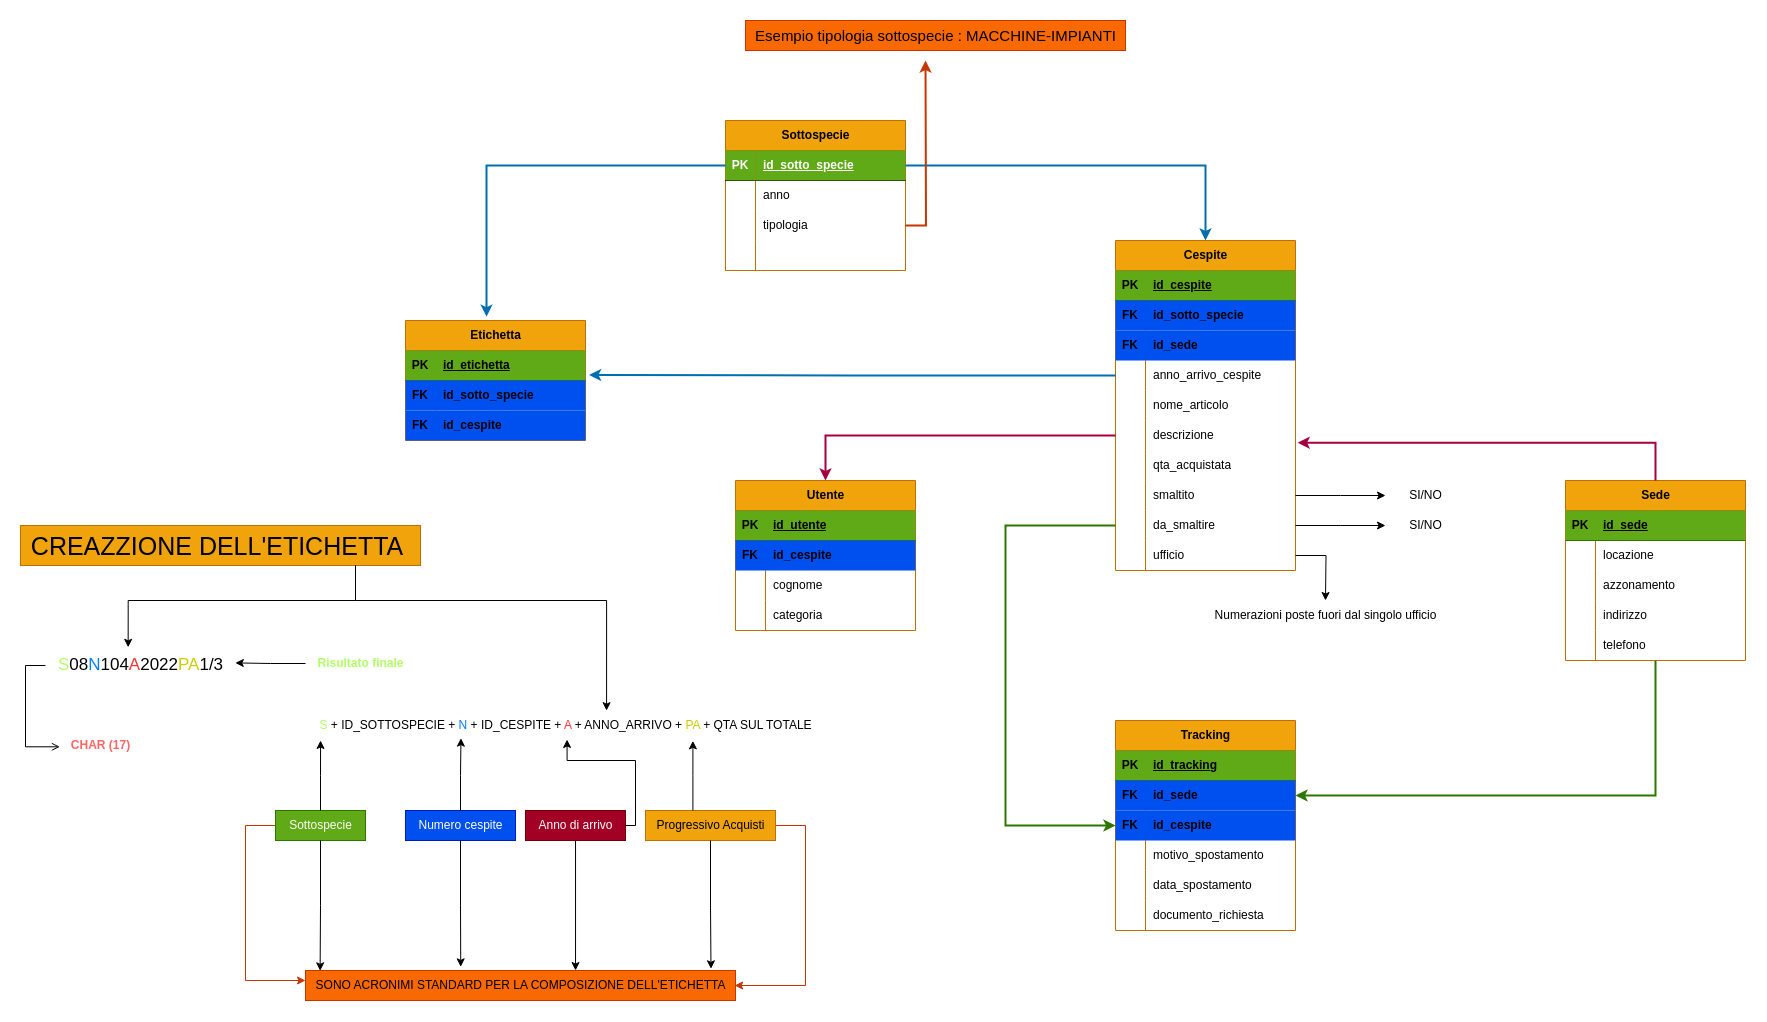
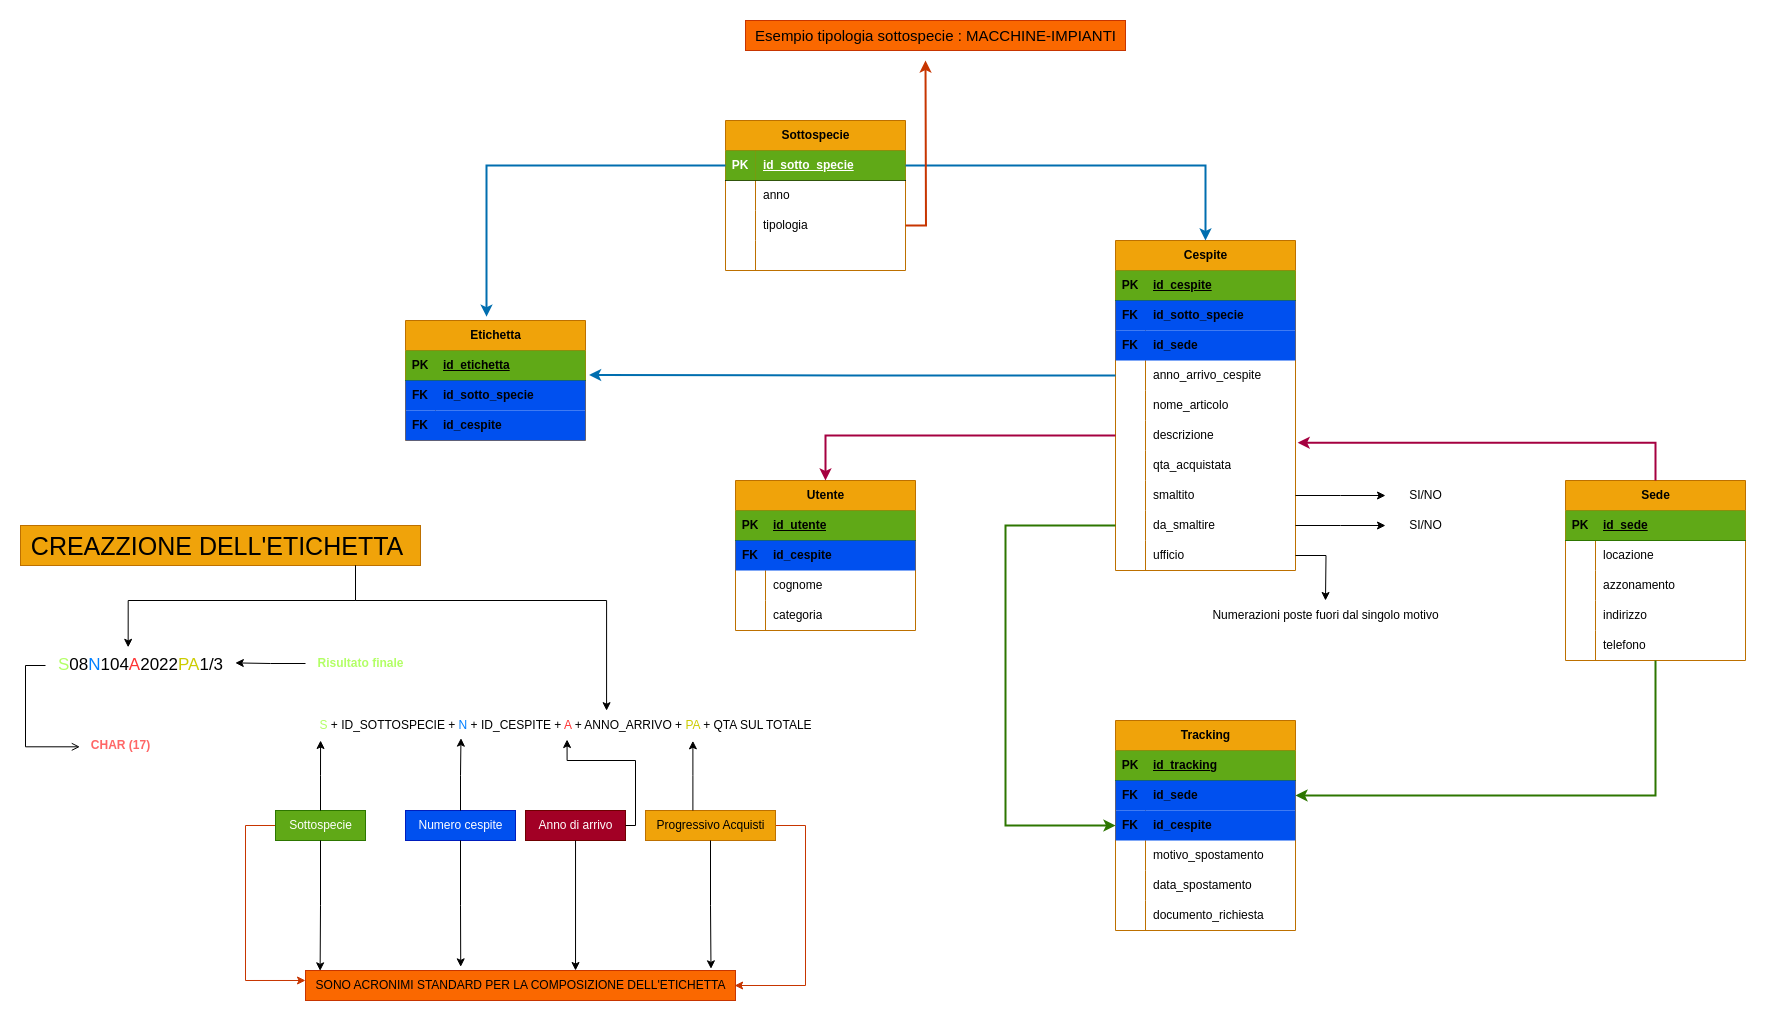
(1326, 616) -> (1326, 616)
(101, 746) -> (121, 746)
